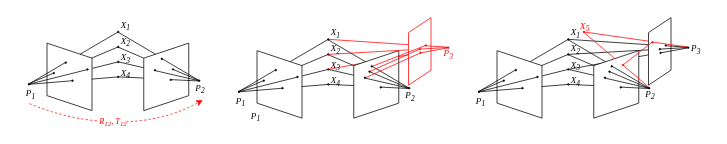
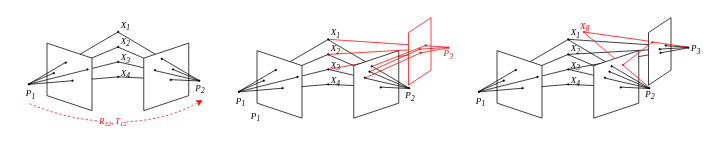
(585, 27) -> (585, 27)
